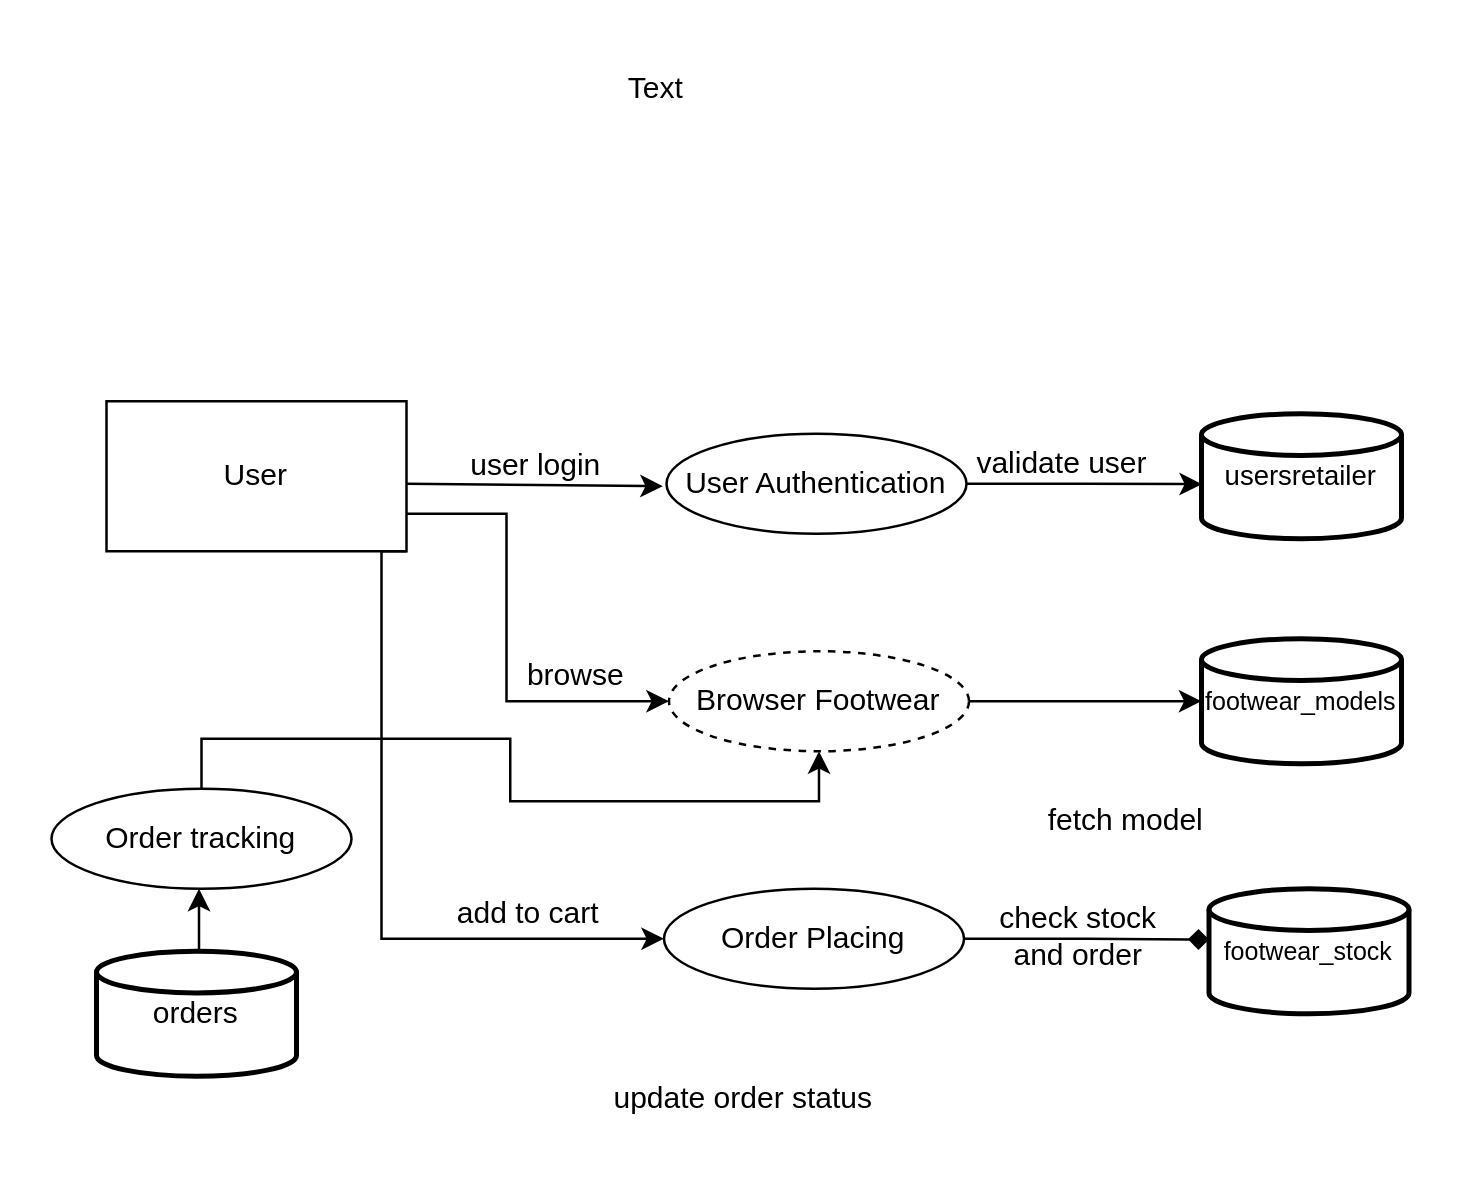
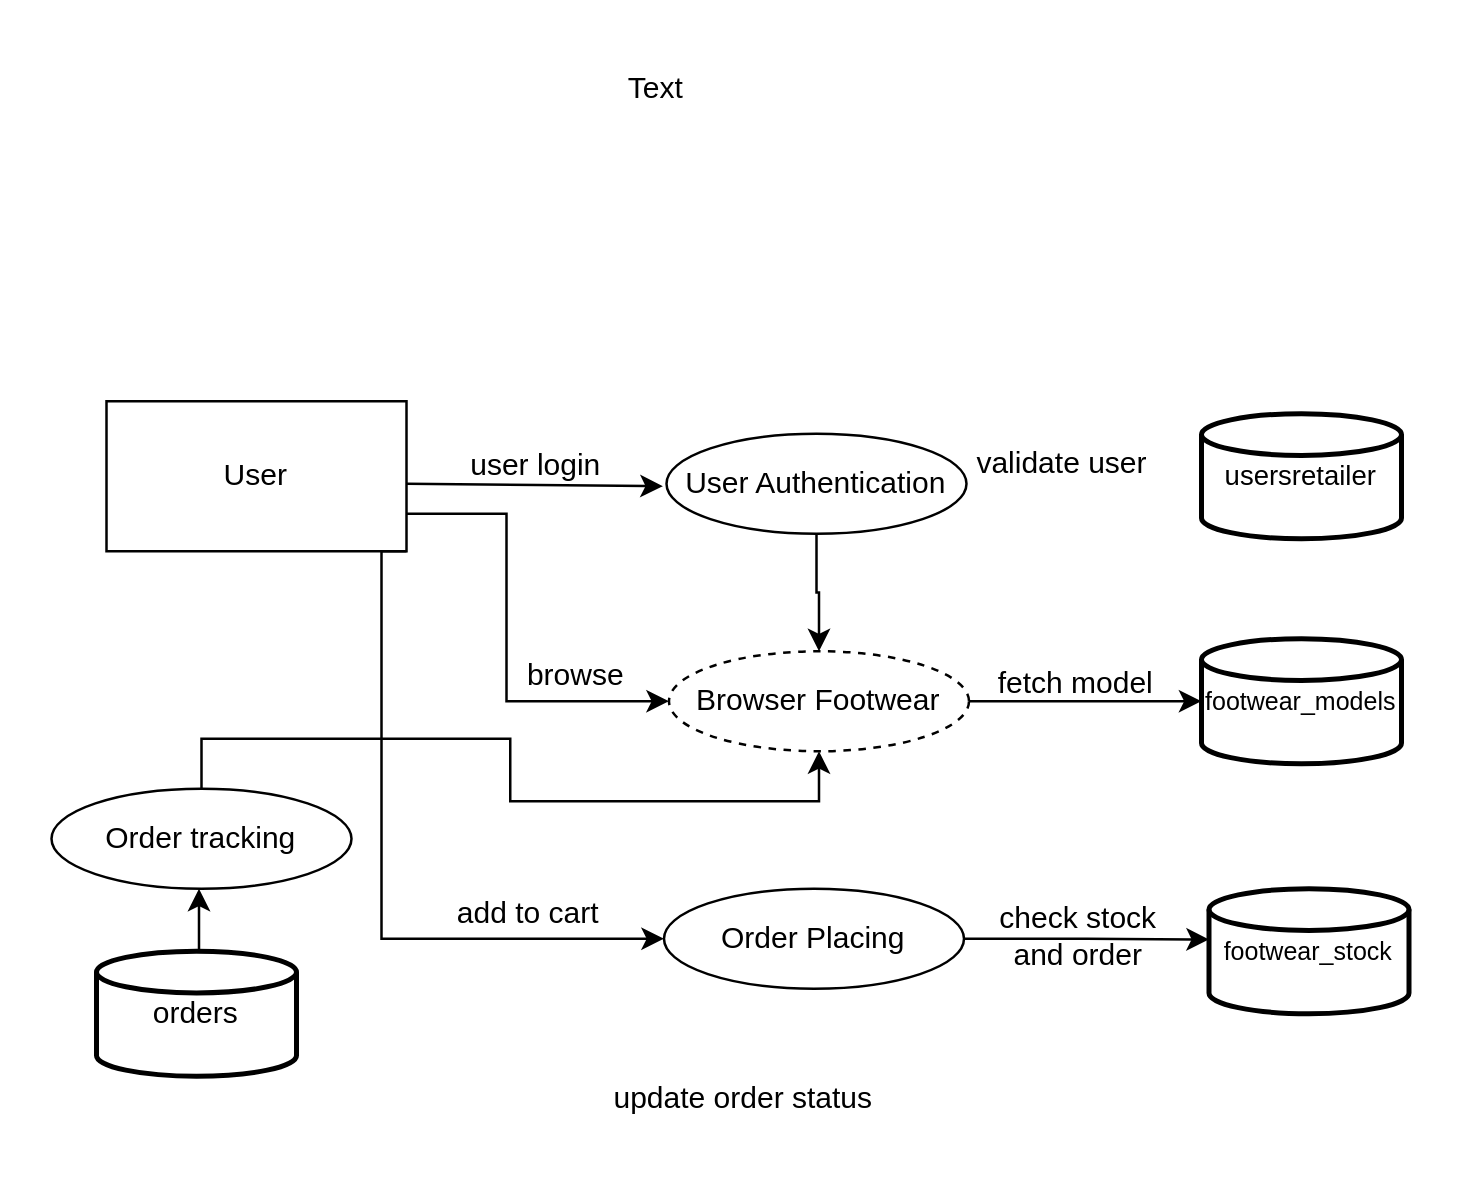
(1076, 484) -> (816, 585)
(1126, 821) -> (1076, 684)
(1188, 939) -> (1190, 939)
